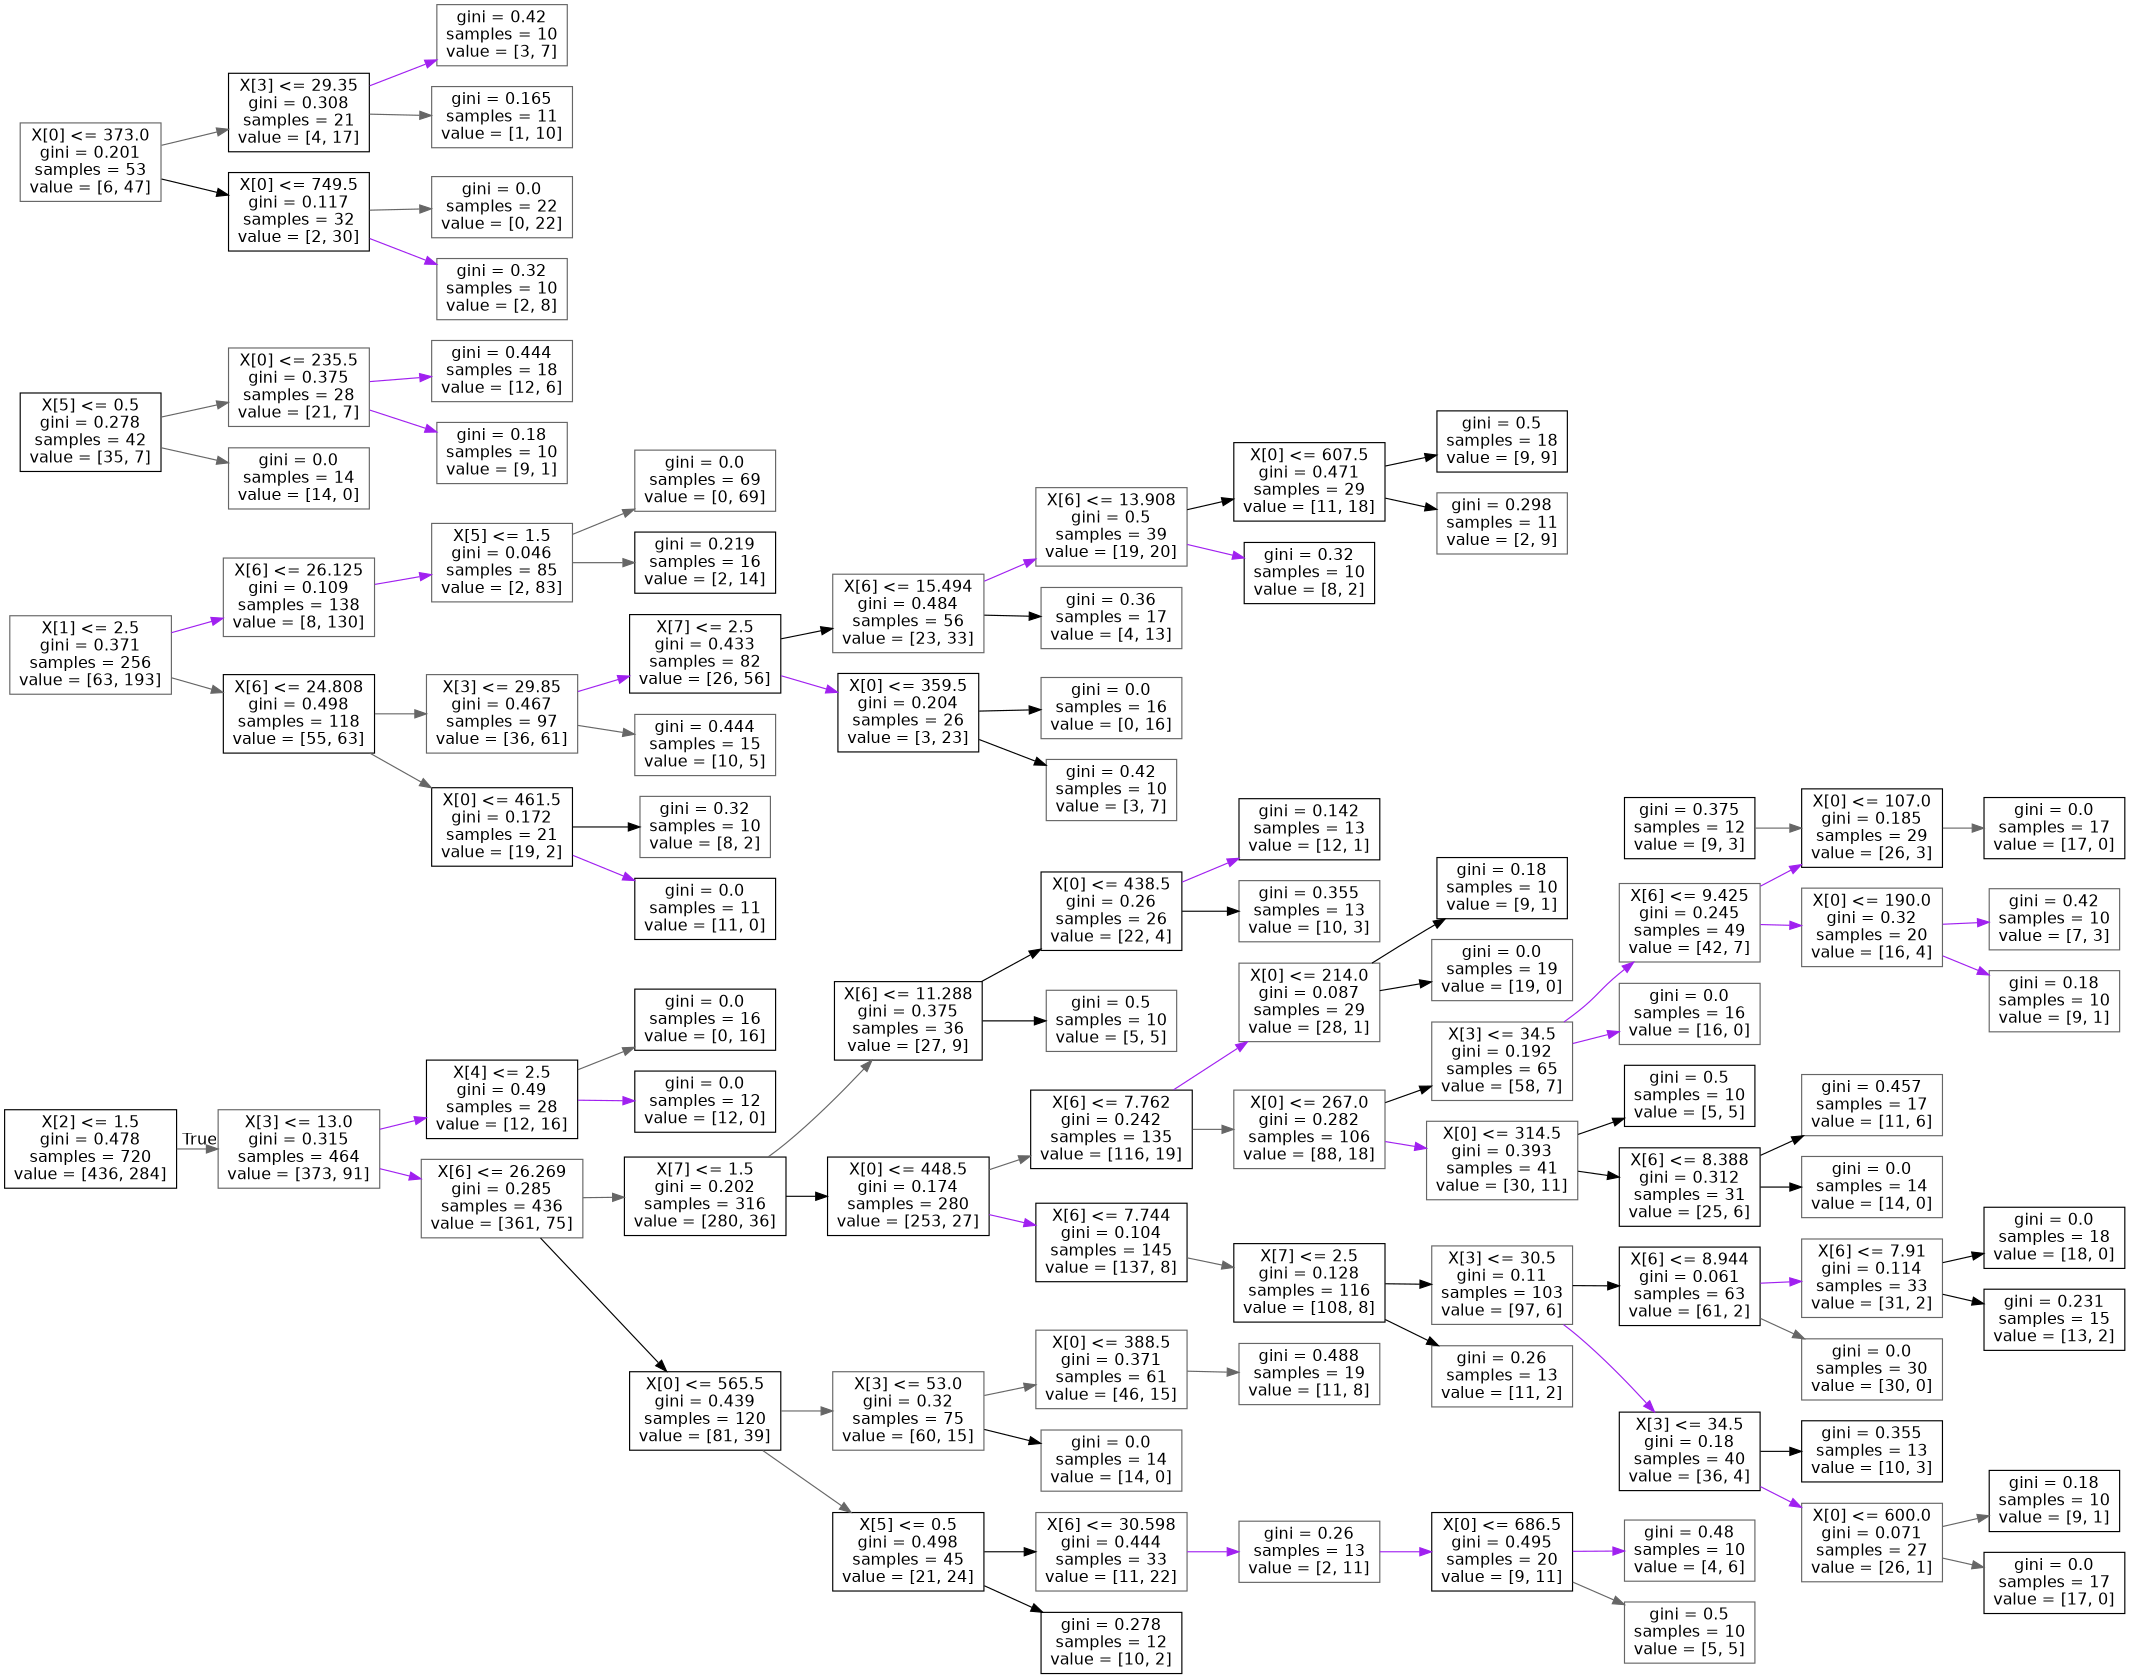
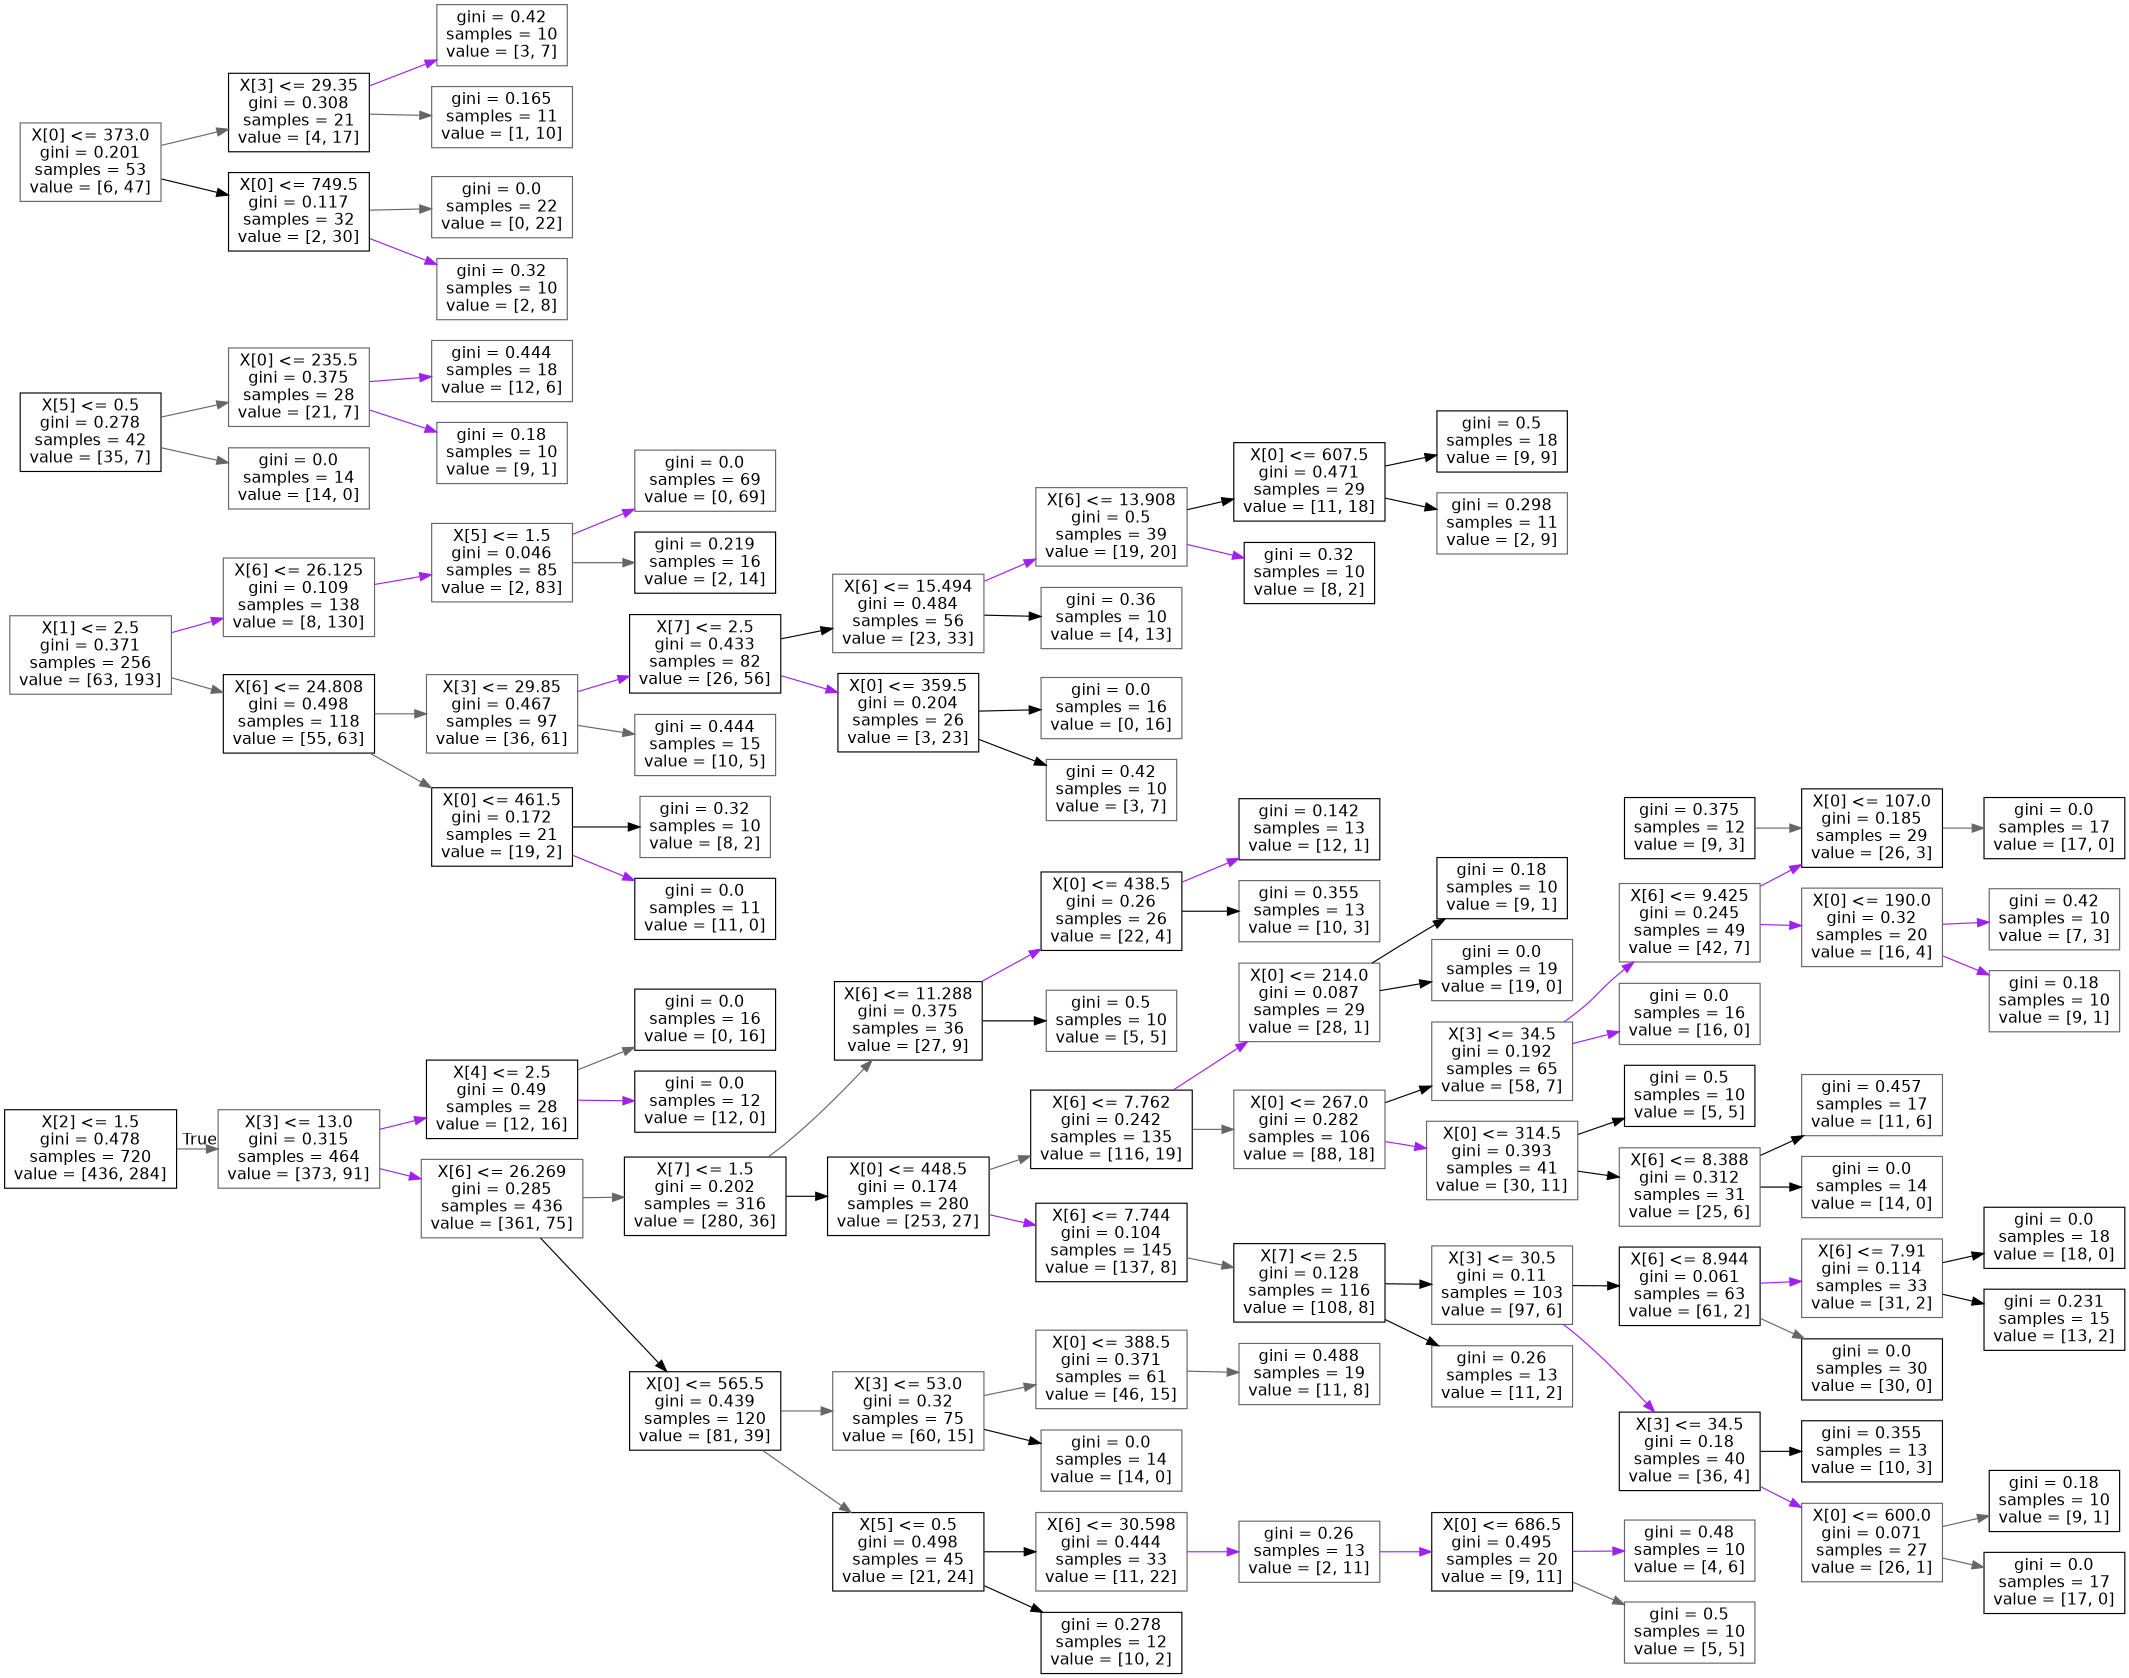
(598, 524) -> (598, 524)
(1111, 618) -> (1111, 618)
(1006, 968) -> (1006, 968)
(1690, 1187) -> (1690, 1187)
(1872, 1369) -> (1872, 1369)
